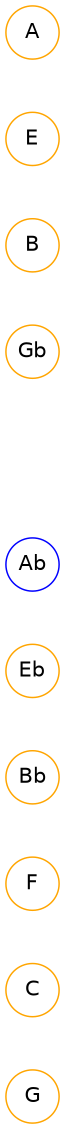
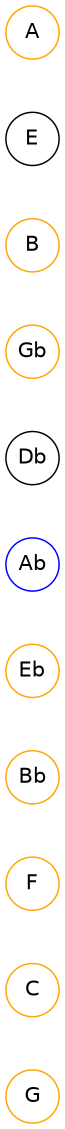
(33, 139) -> (33, 139)
none -> (33, 458)
